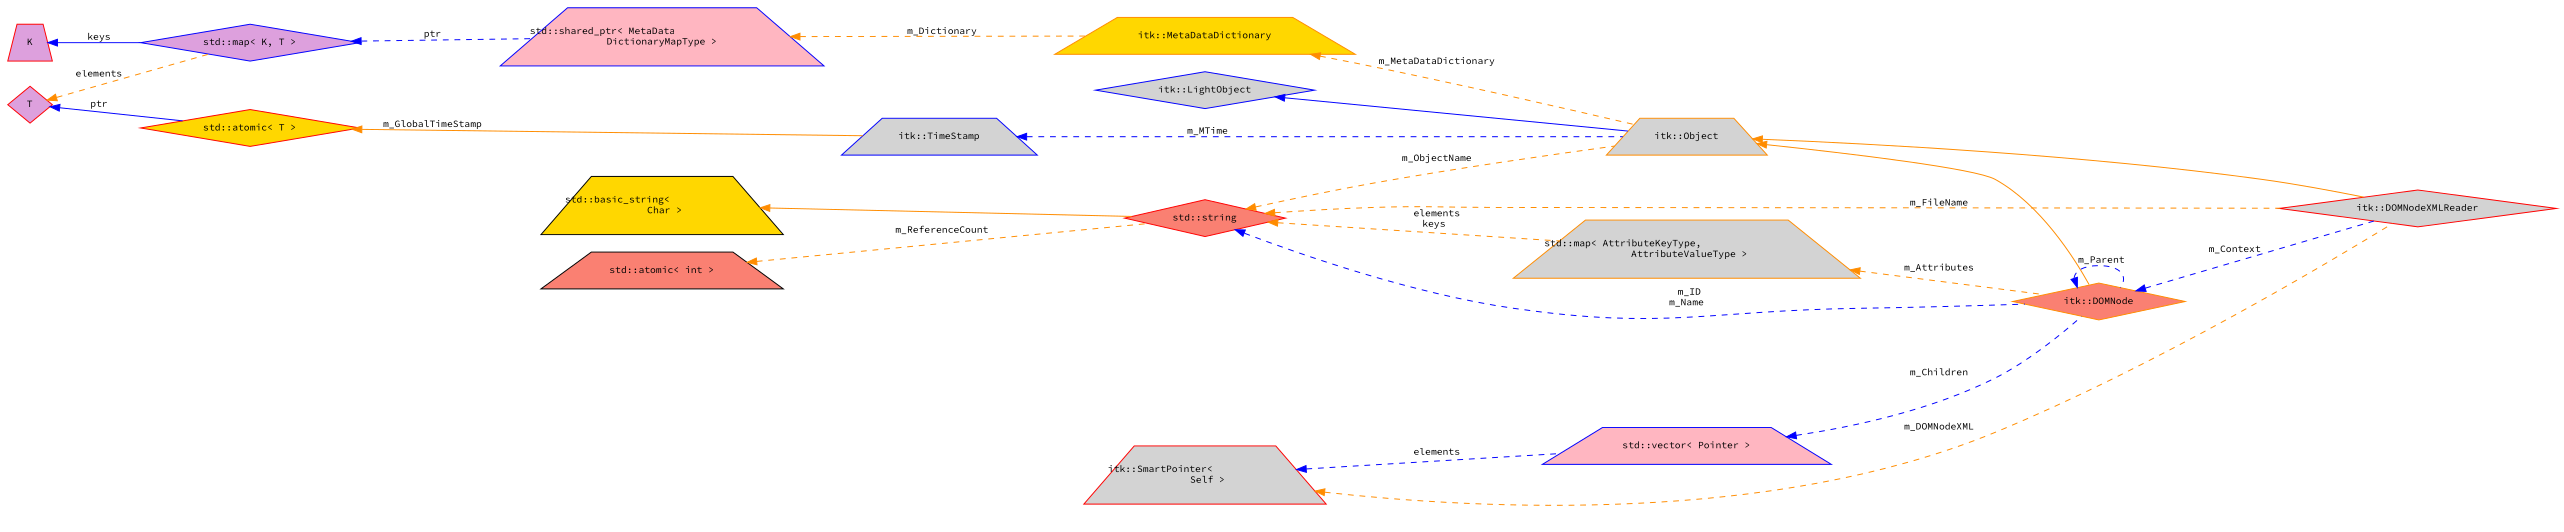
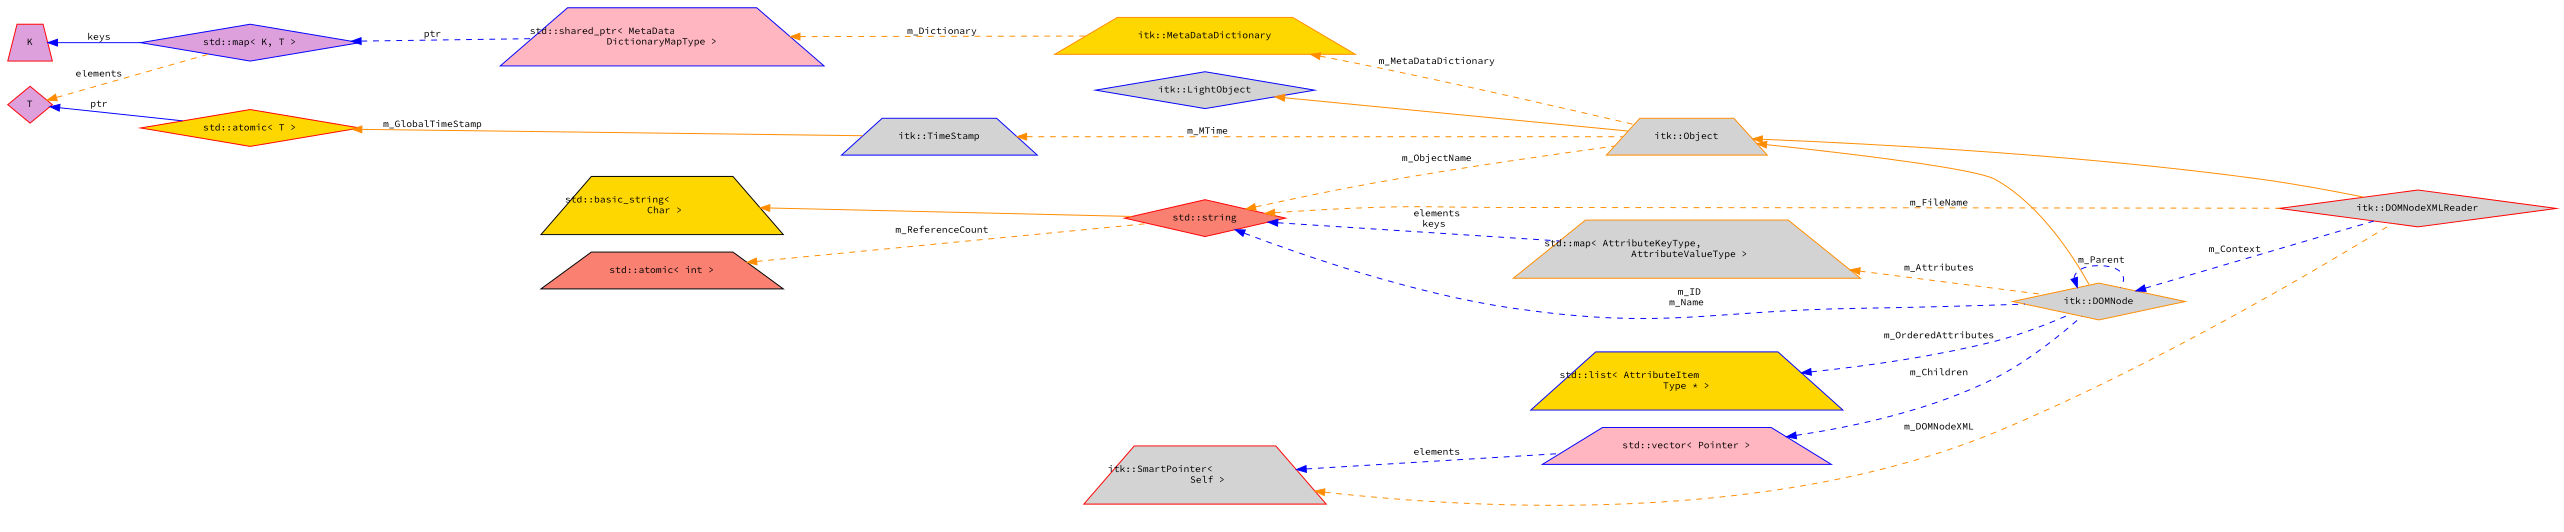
(1456, 114) -> (1456, 114)
(1325, 137) -> (1325, 137)
(1419, 232) -> (1419, 232)
(2099, 301) -> (2099, 301)
none -> (1687, 381)
